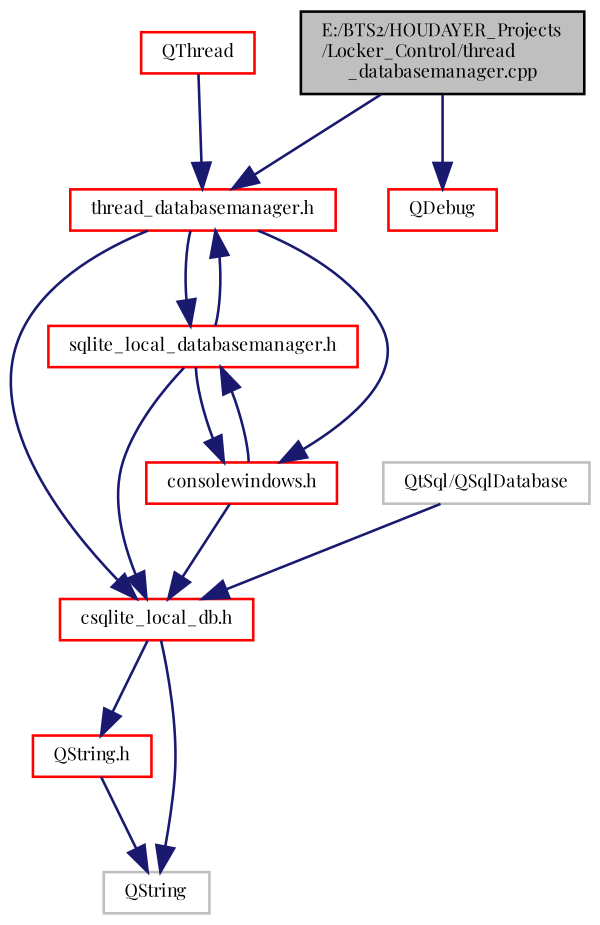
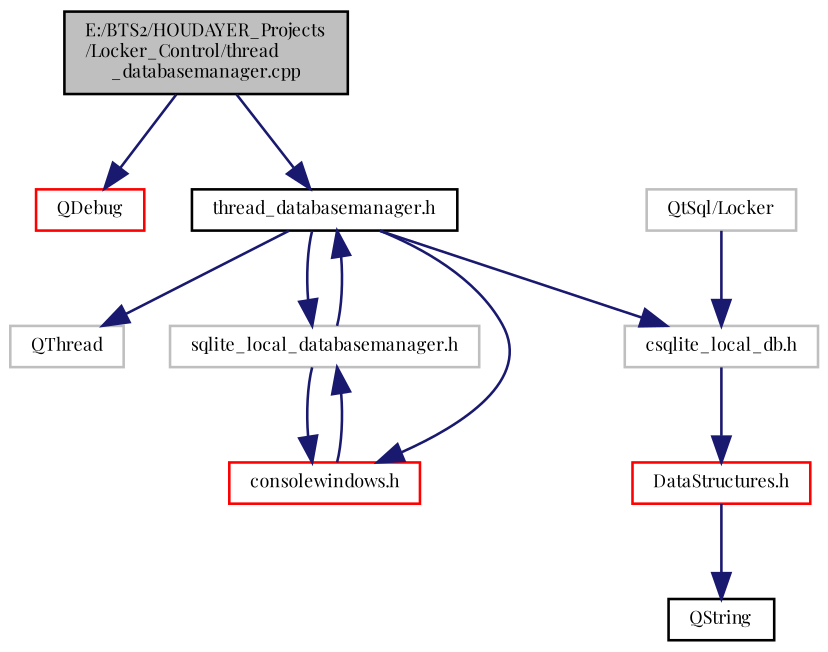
(198, 53) -> (67, 347)
(200, 118) -> (207, 272)
(203, 210) -> (325, 210)
(203, 347) -> (325, 347)
(123, 463) -> none
(486, 483) -> (721, 210)
(206, 540) -> none
(157, 620) -> (721, 347)
(175, 743) -> none
(92, 756) -> (721, 483)
(157, 893) -> (721, 620)
